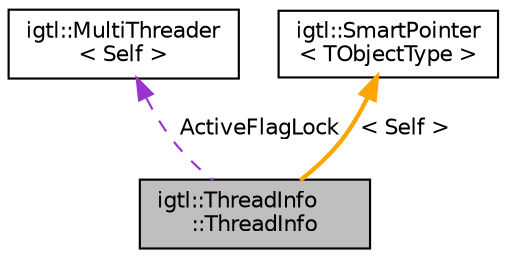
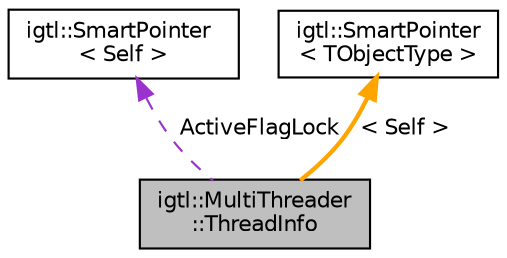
(124, 44) -> (124, 44)
(255, 214) -> (255, 214)
